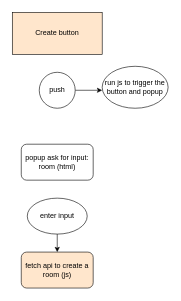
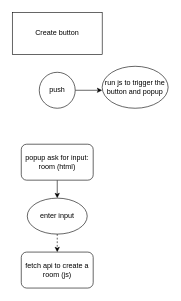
(57, 33) -> (57, 33)
none -> (57, 192)
(57, 241) -> (57, 241)
(57, 270) -> (57, 270)
